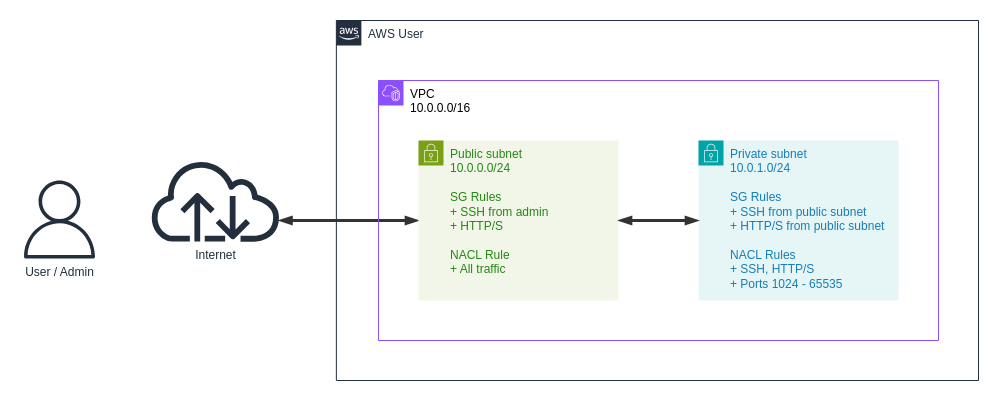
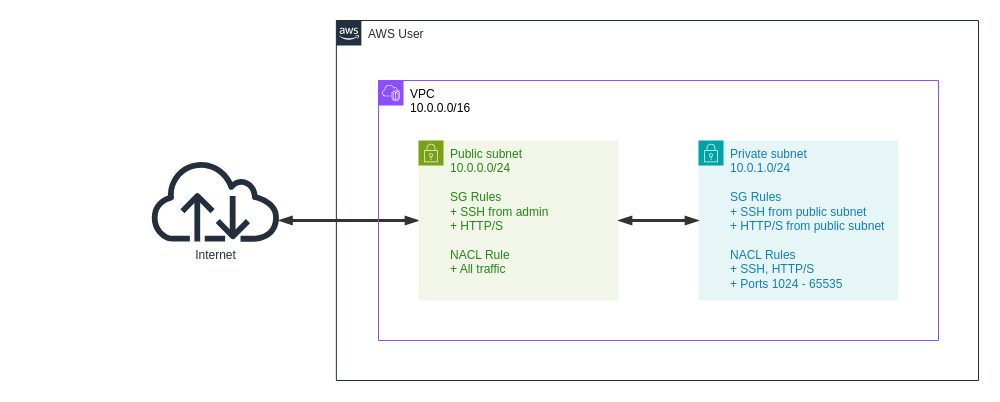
(60, 220) -> none
